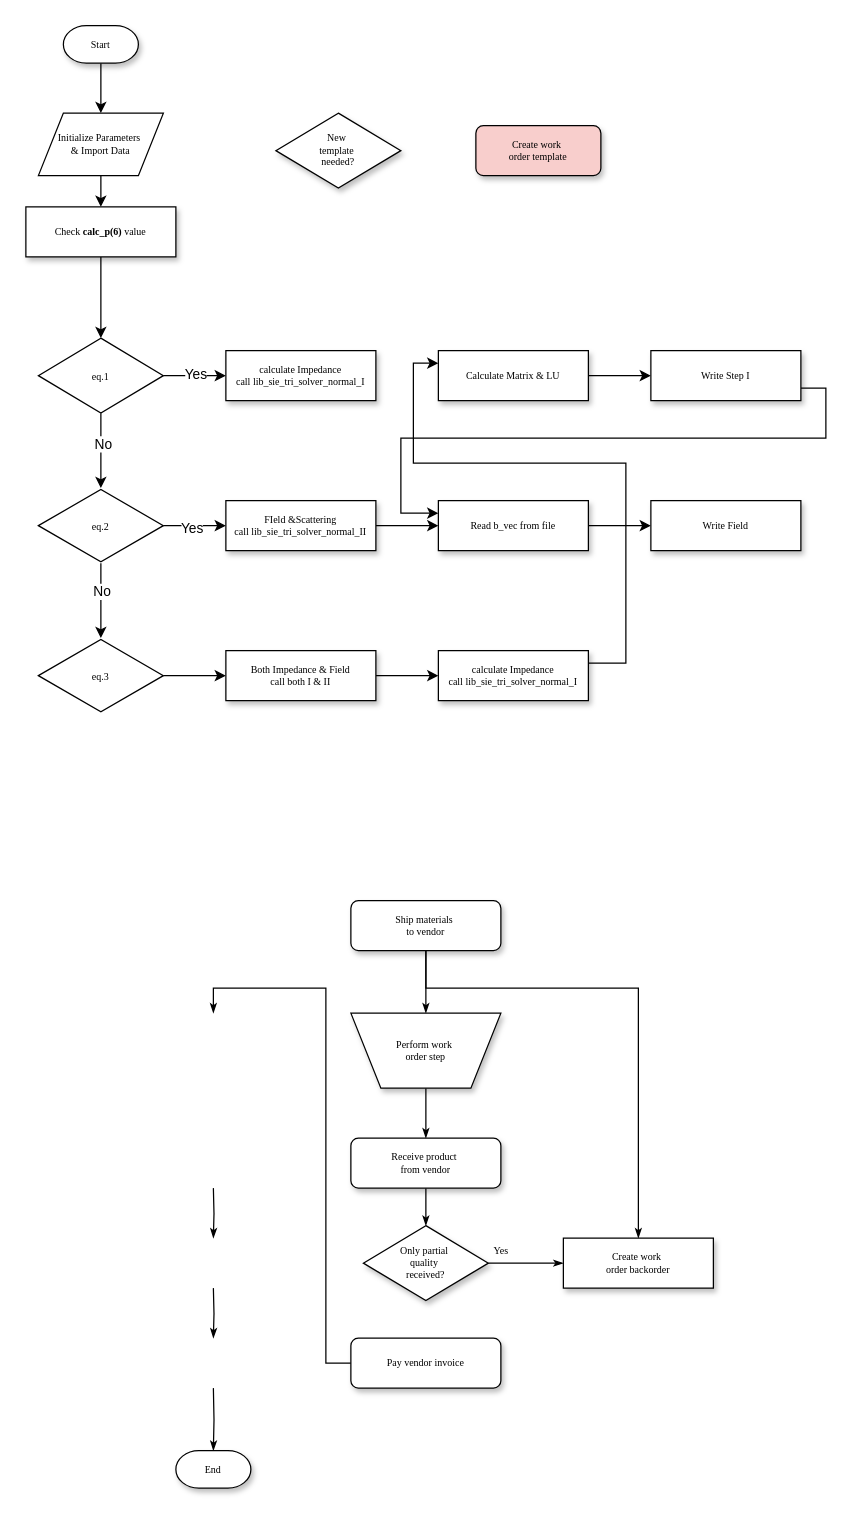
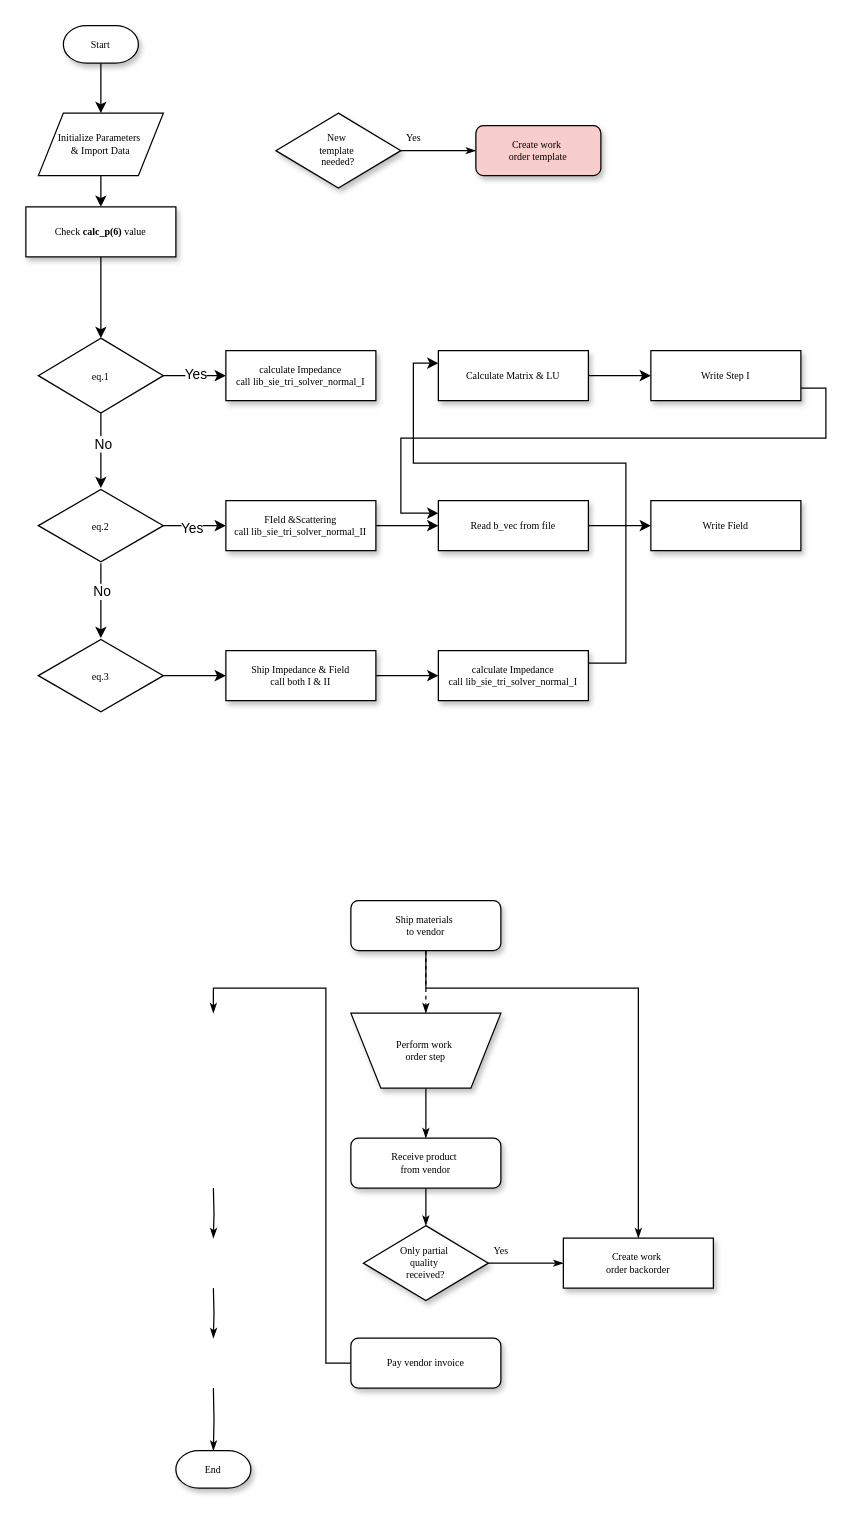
none -> (434, 151)
(301, 676) -> (301, 676)
(426, 997) -> (426, 997)
